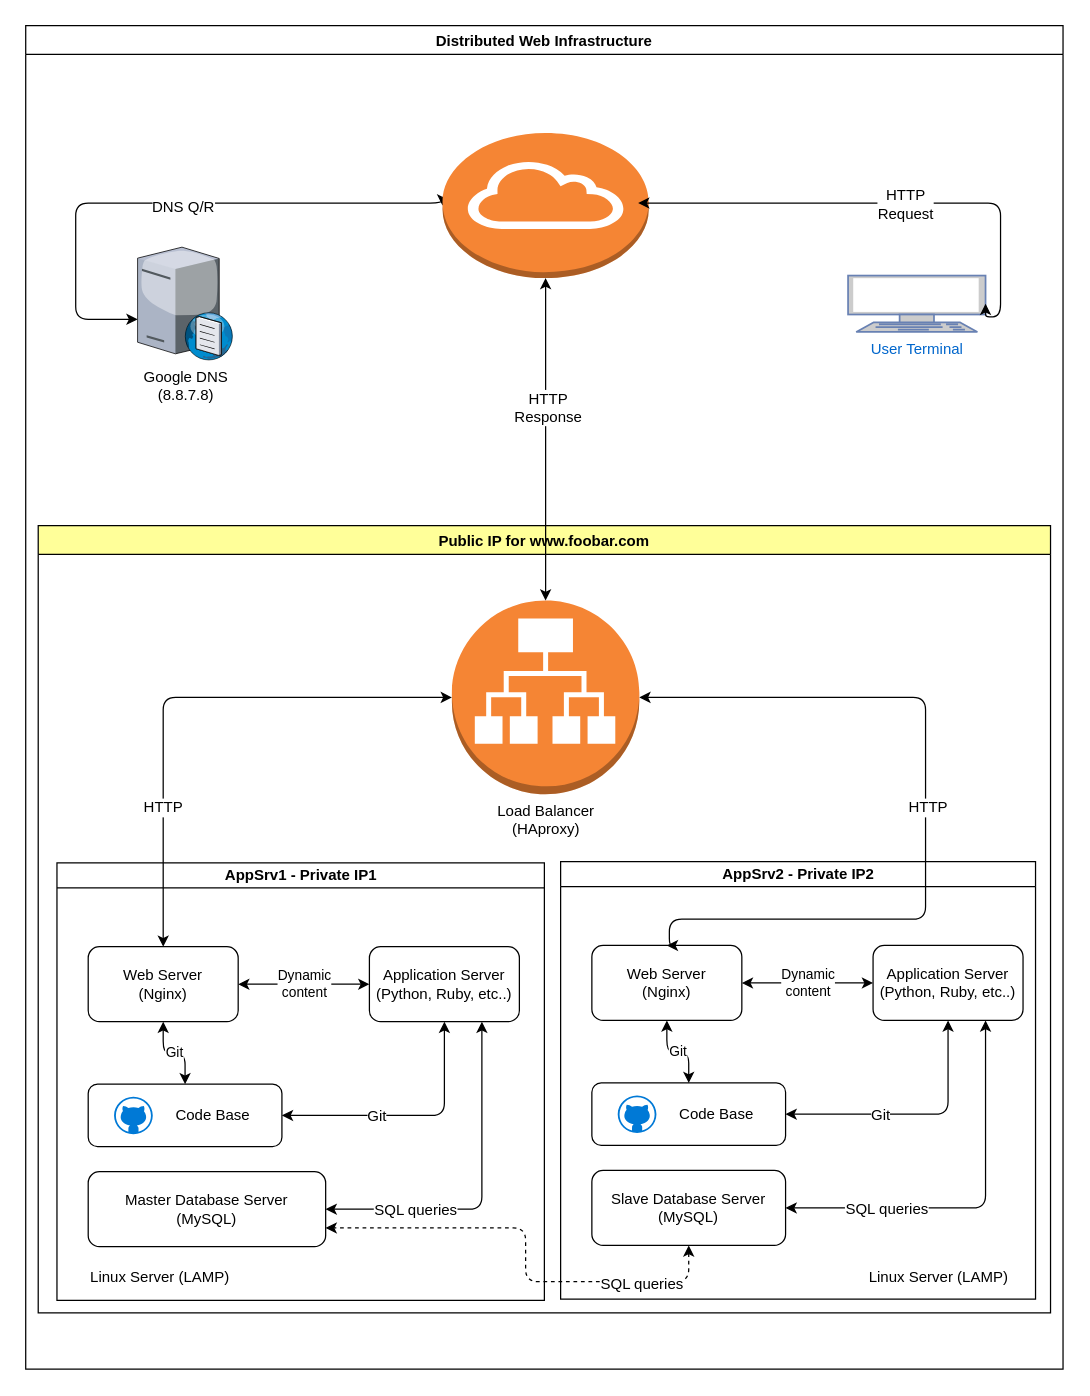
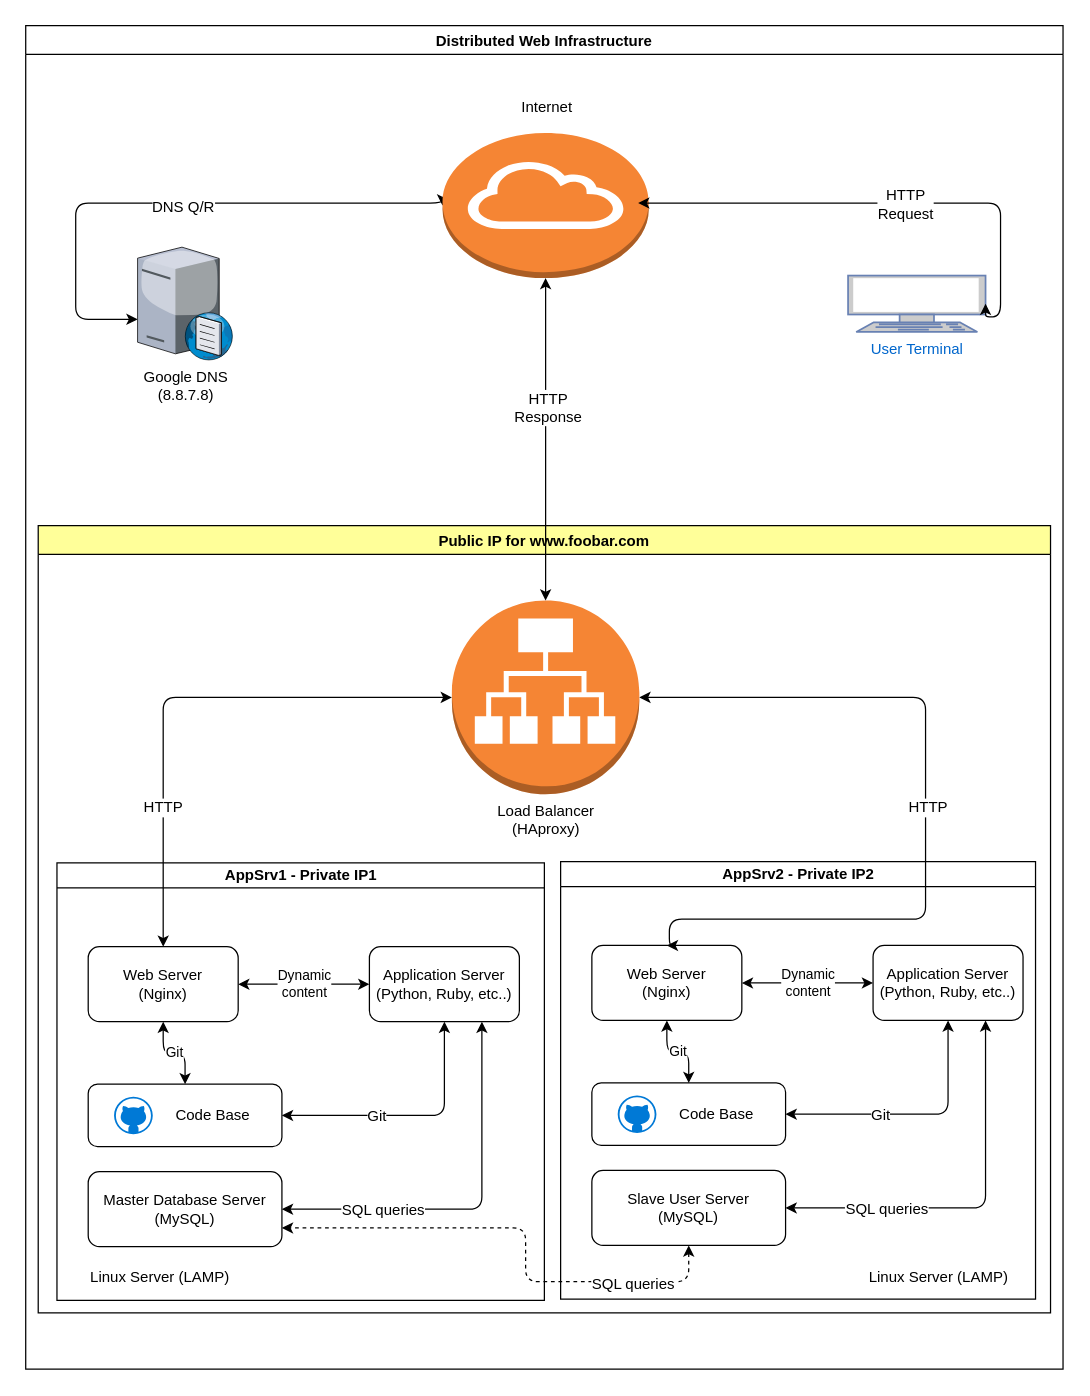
none -> (557, 108)
(689, 1208) -> (689, 1208)
(207, 1209) -> (185, 1209)
